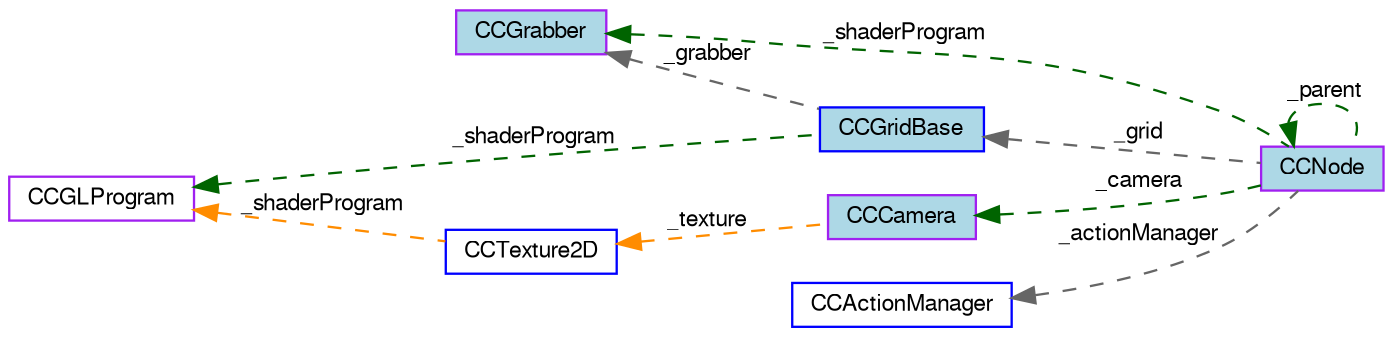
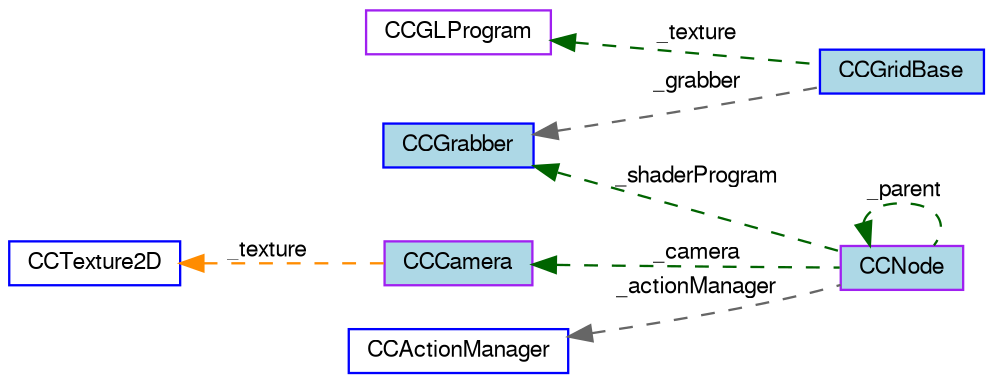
(531, 32) -> (458, 146)
(531, 137) -> (694, 33)
(1135, 151) -> none
(332, 227) -> none
